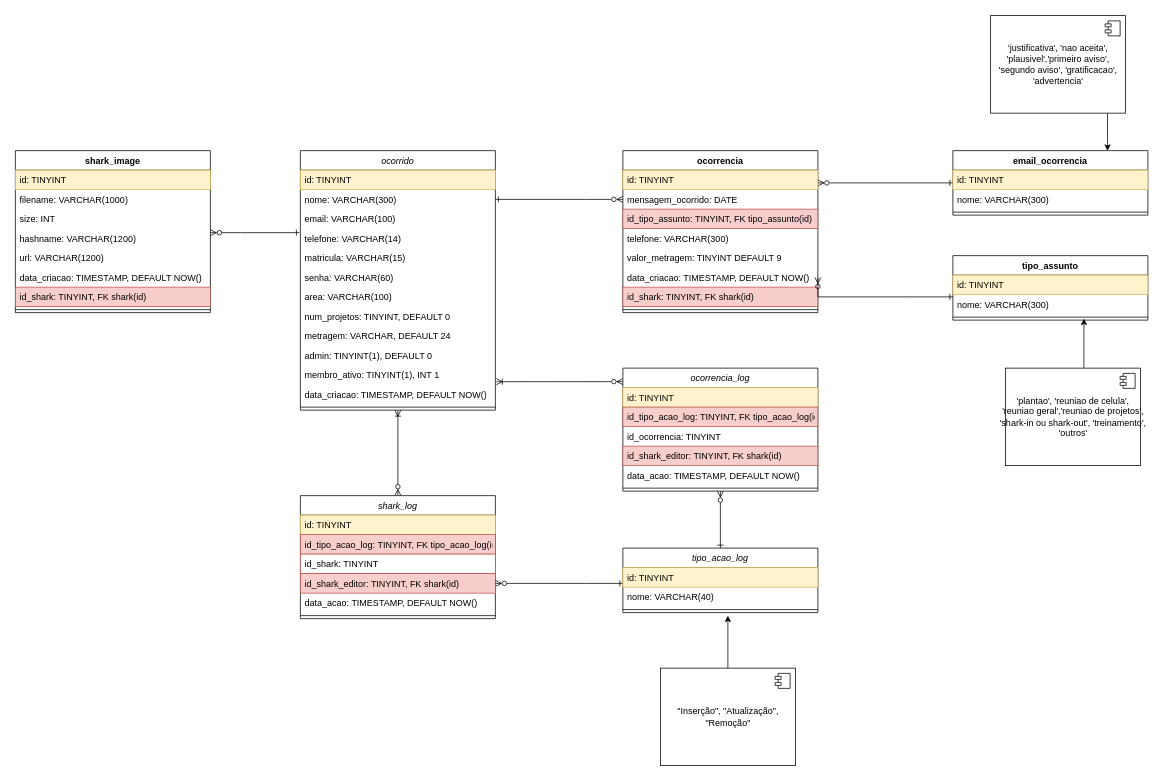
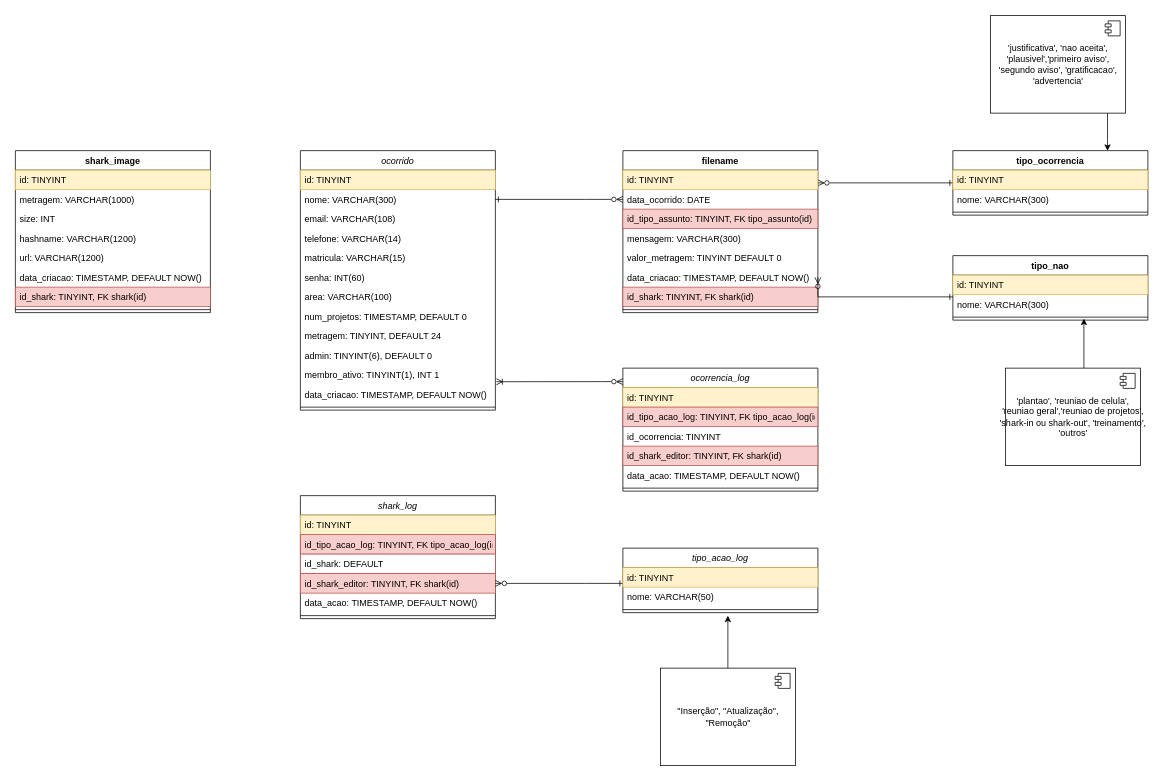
(720, 161) -> (720, 161)
(1050, 161) -> (1050, 161)
(73, 200) -> (75, 200)
(681, 200) -> (671, 200)
(348, 219) -> (348, 219)
(260, 232) -> none
(679, 239) -> (680, 239)
(704, 258) -> (704, 258)
(1050, 266) -> (1050, 266)
(348, 278) -> (337, 278)
(379, 317) -> (384, 317)
(372, 336) -> (372, 336)
(368, 356) -> (368, 356)
(398, 447) -> none
(720, 526) -> none
(344, 564) -> (344, 564)
(668, 597) -> (668, 597)
